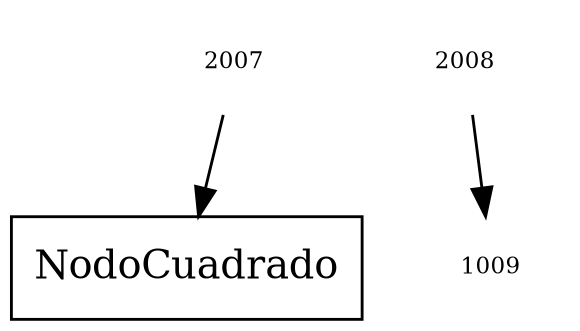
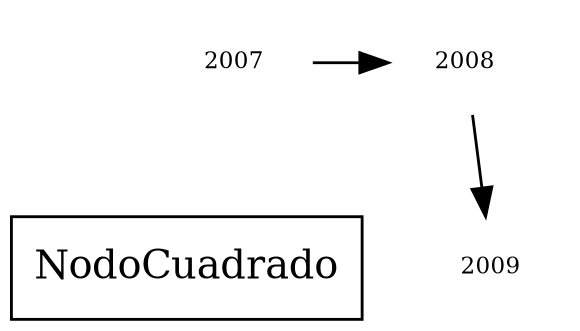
(214, 152) -> (336, 63)
(492, 268) -> (492, 268)
